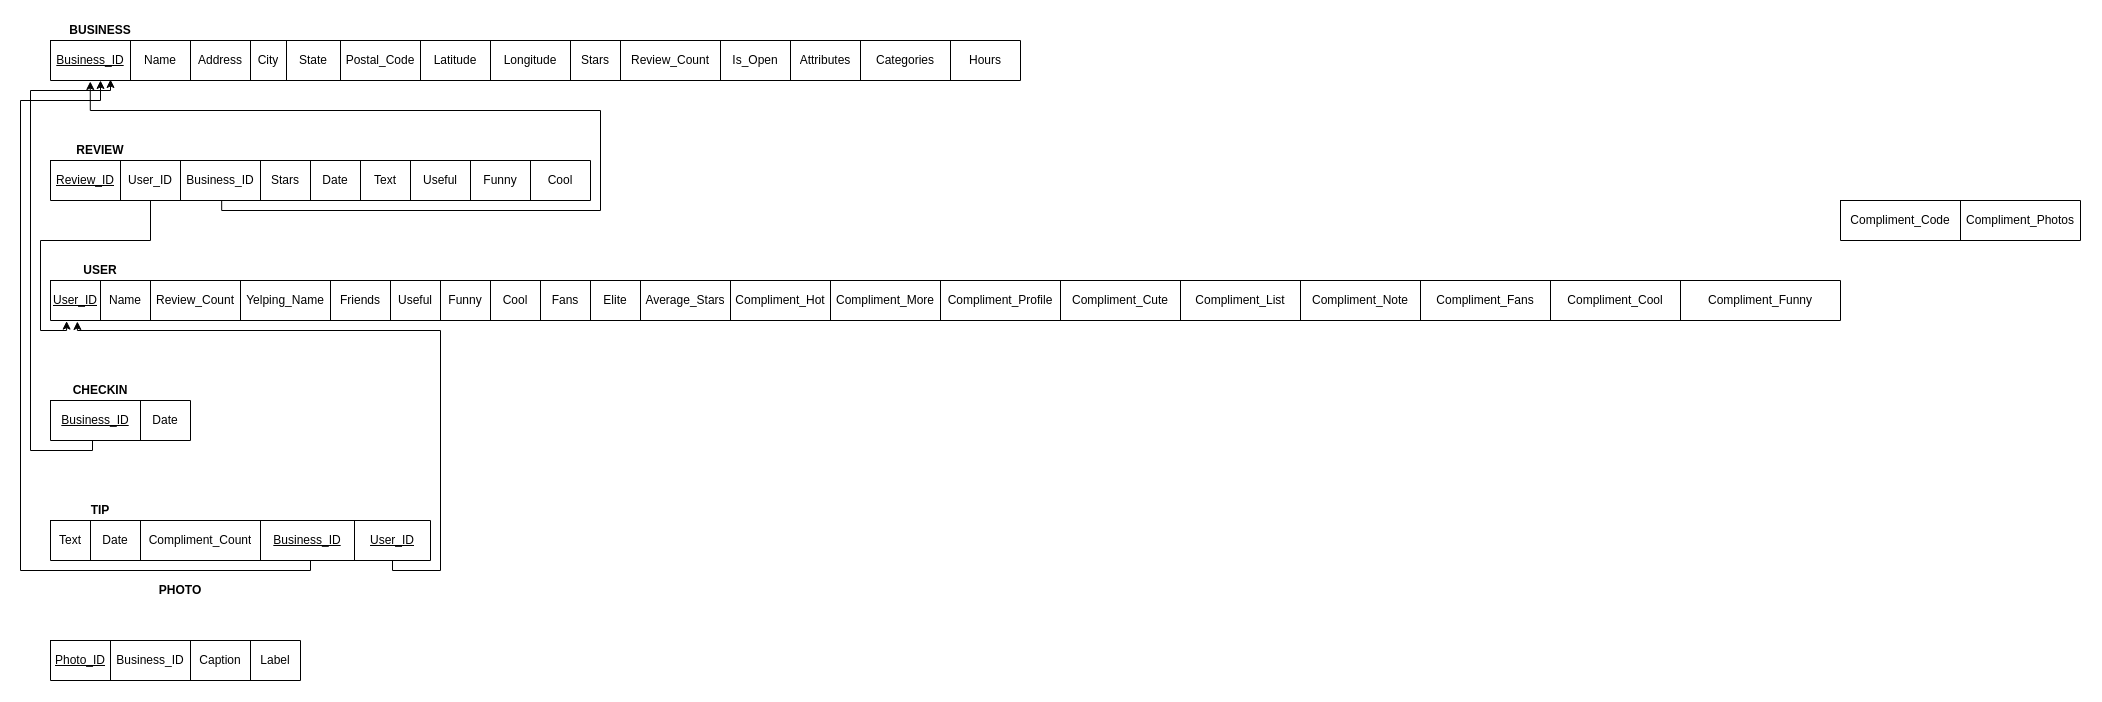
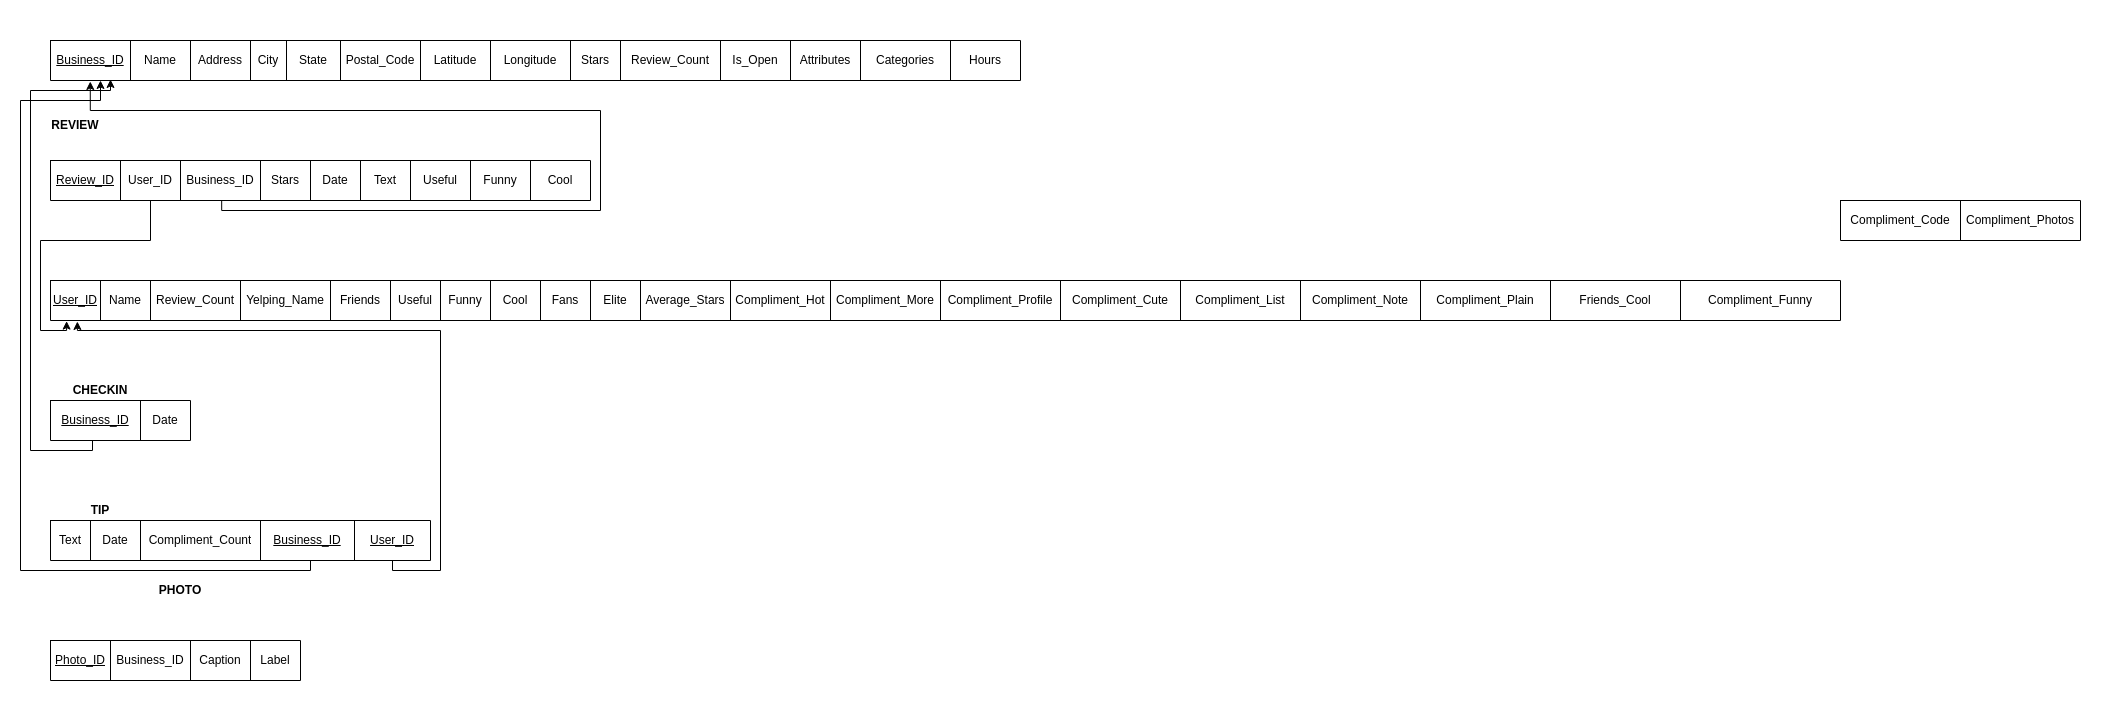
(101, 31) -> none
(101, 151) -> (76, 126)
(101, 271) -> none
(1486, 301) -> (1486, 301)
(1616, 301) -> (1616, 301)
